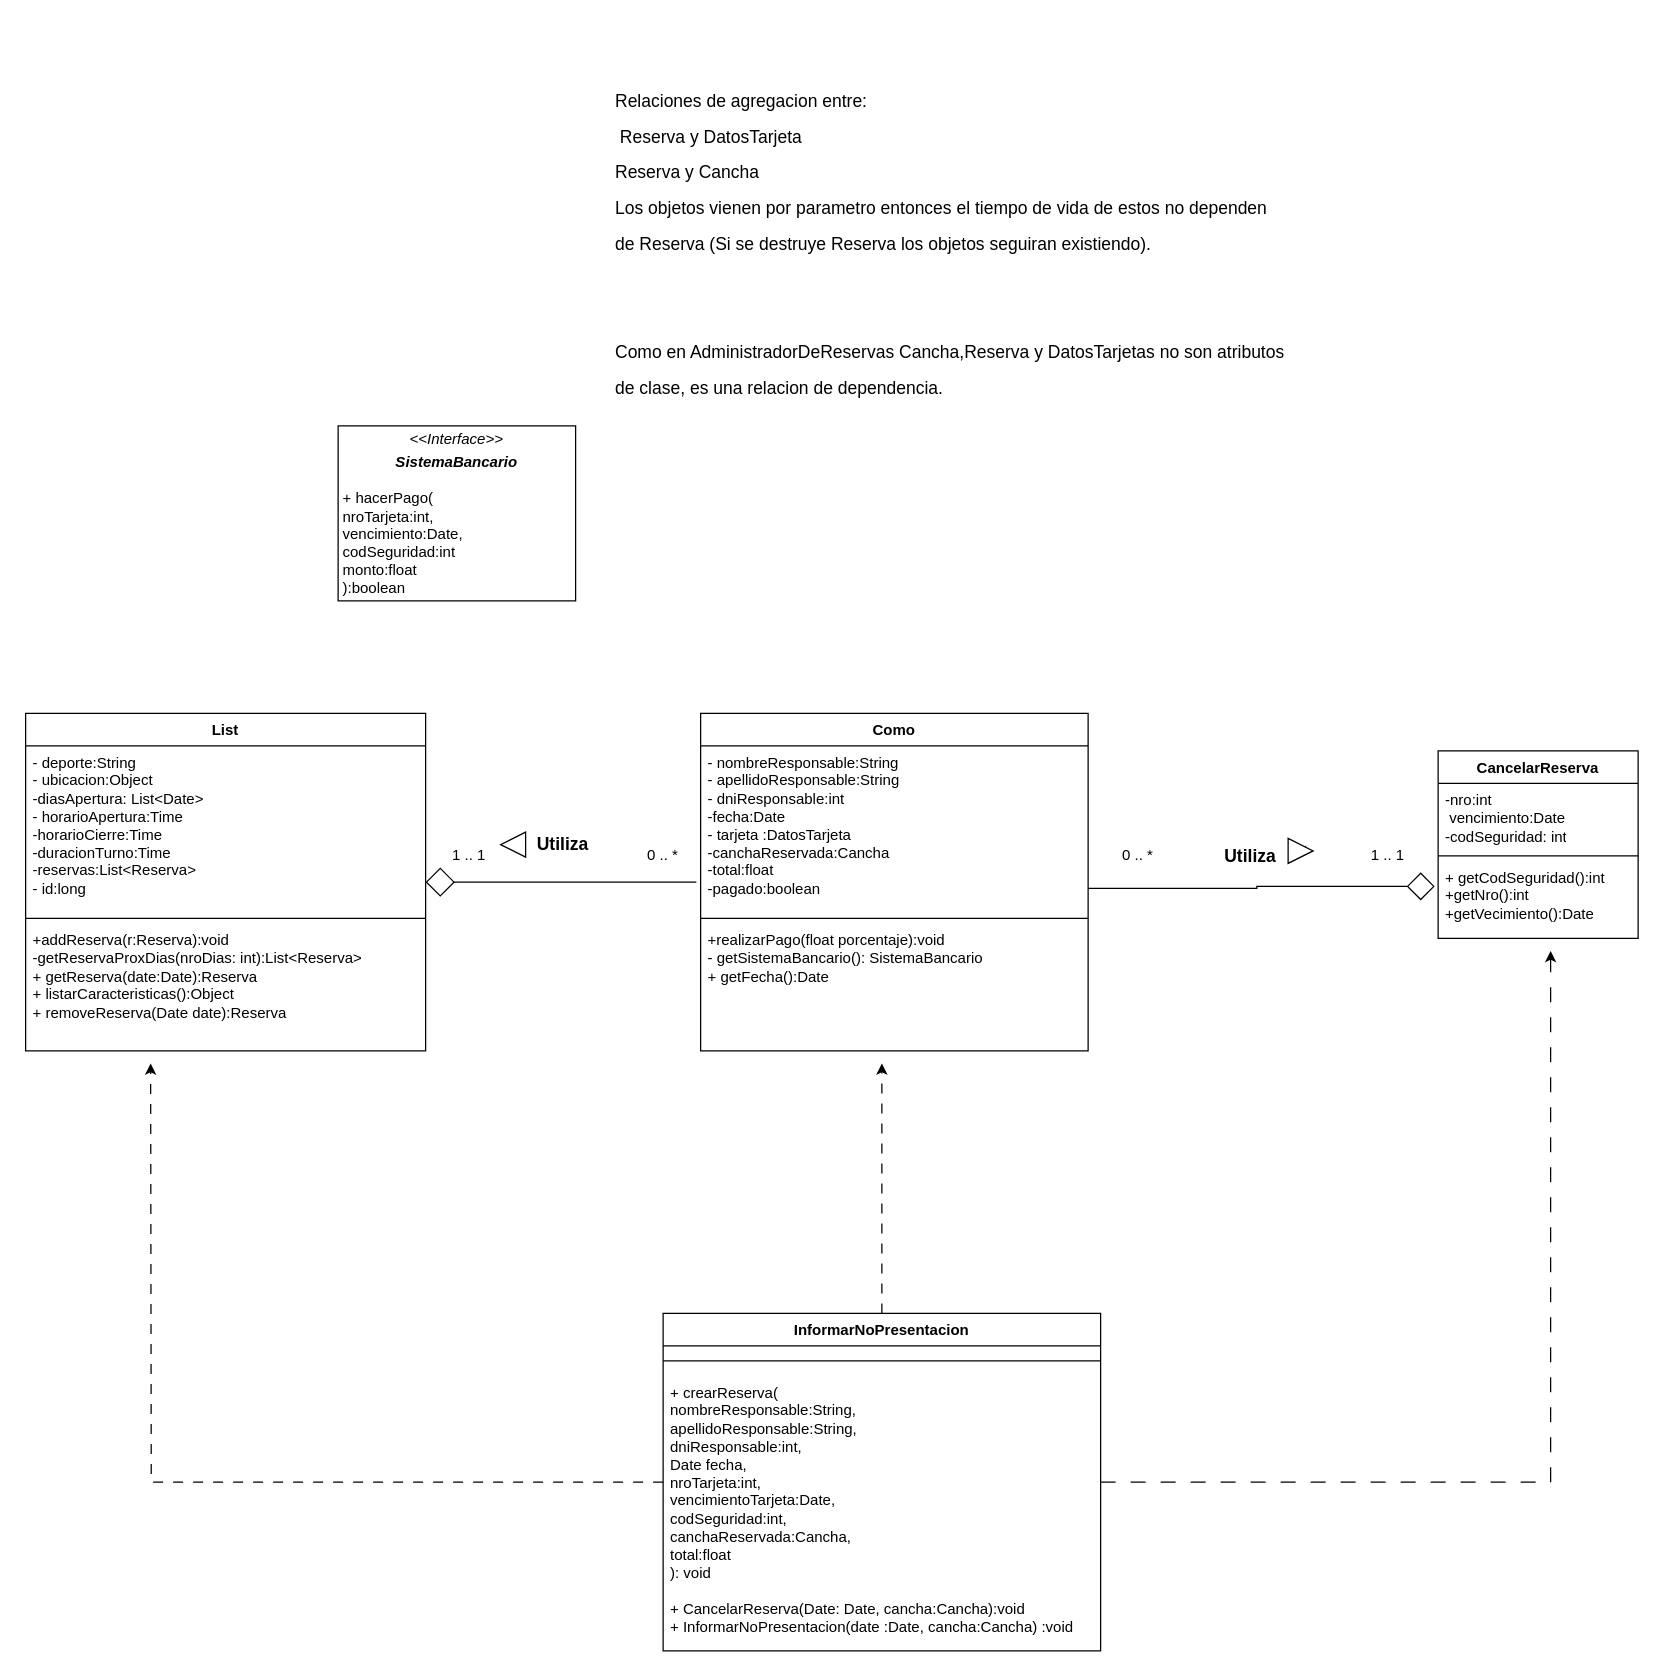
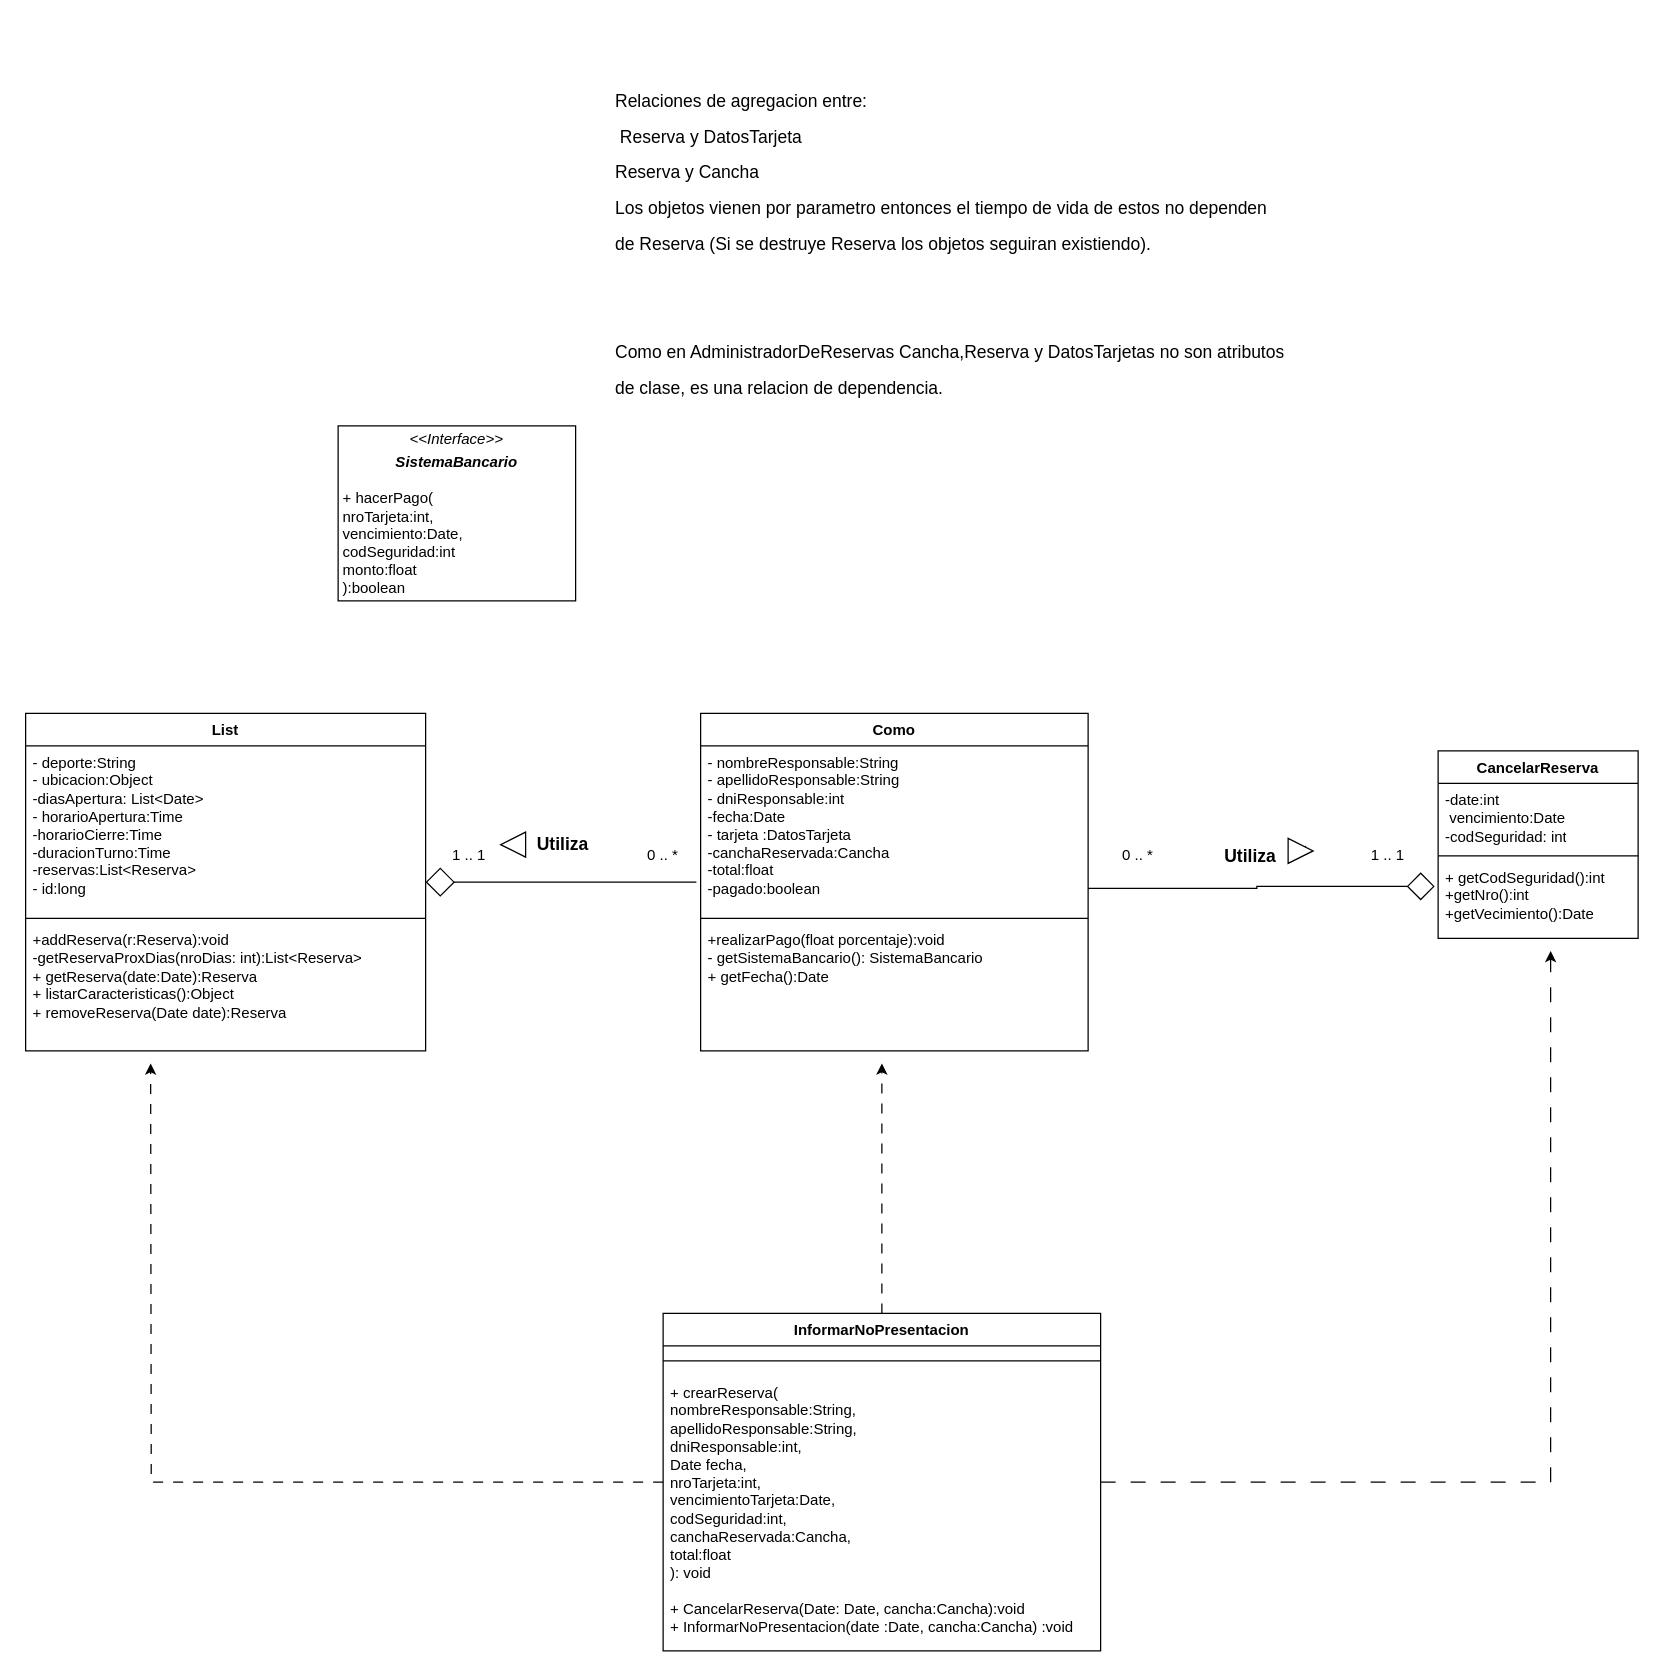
(1513, 819) -> (1513, 819)
